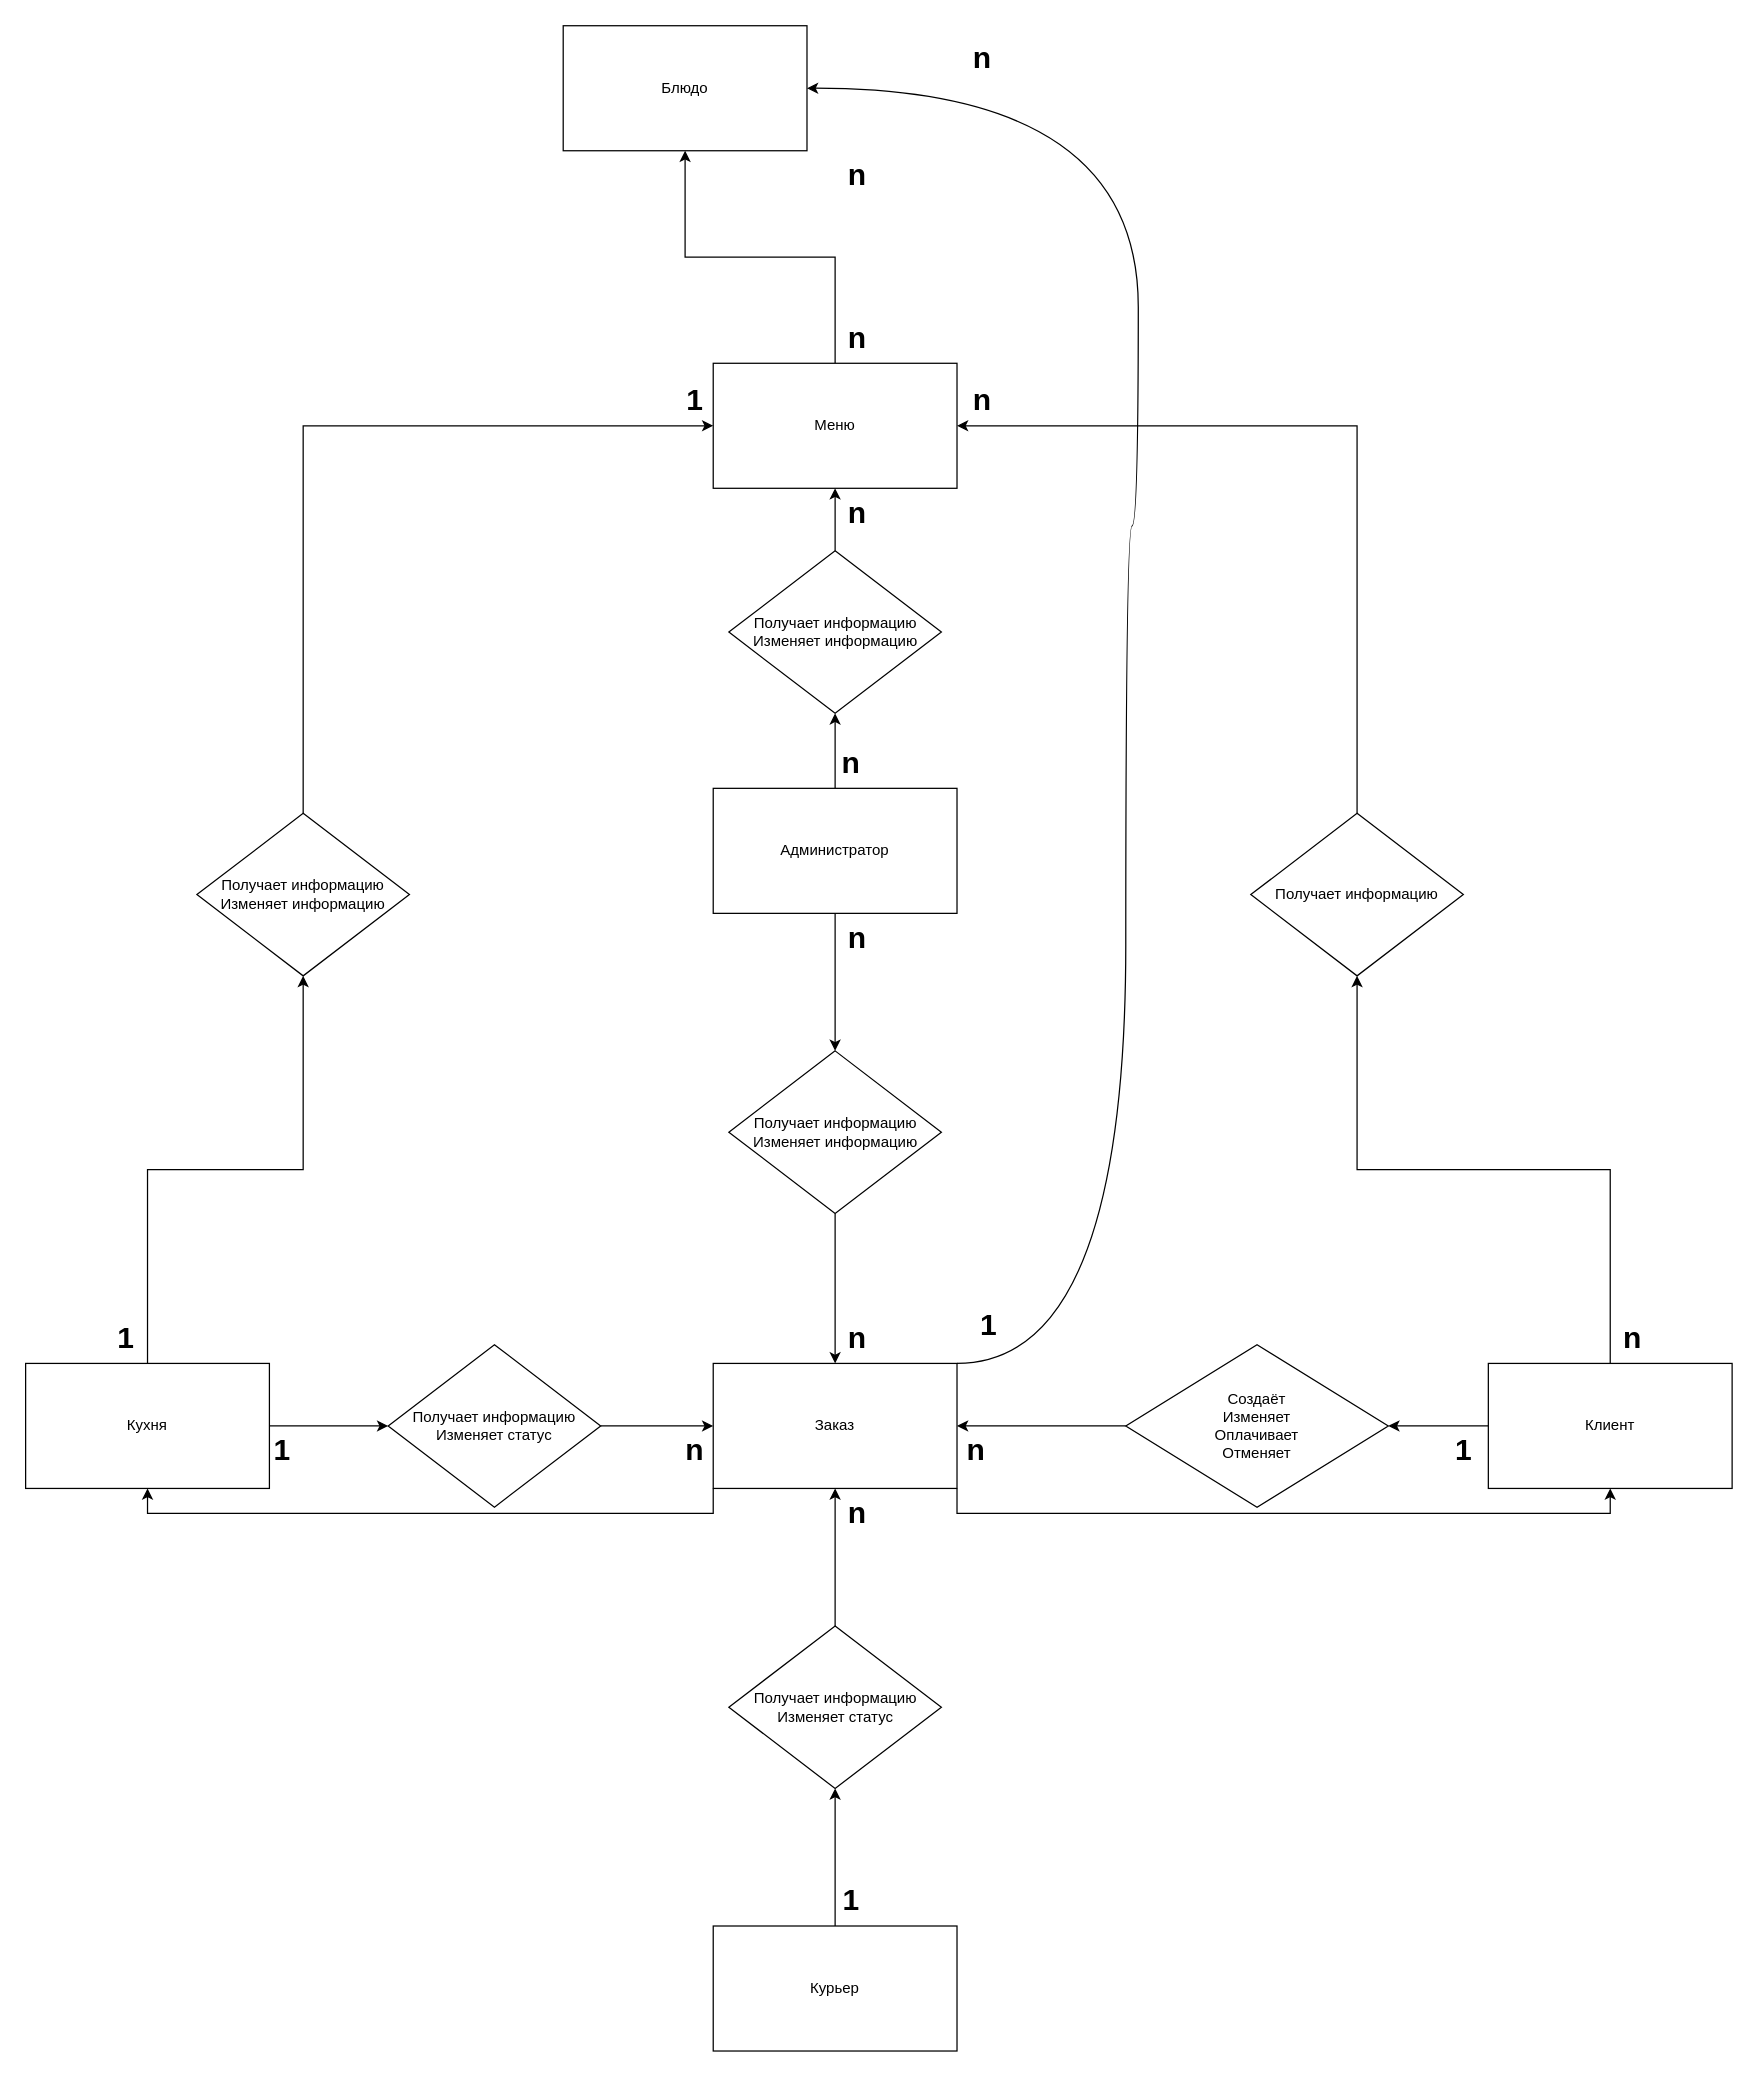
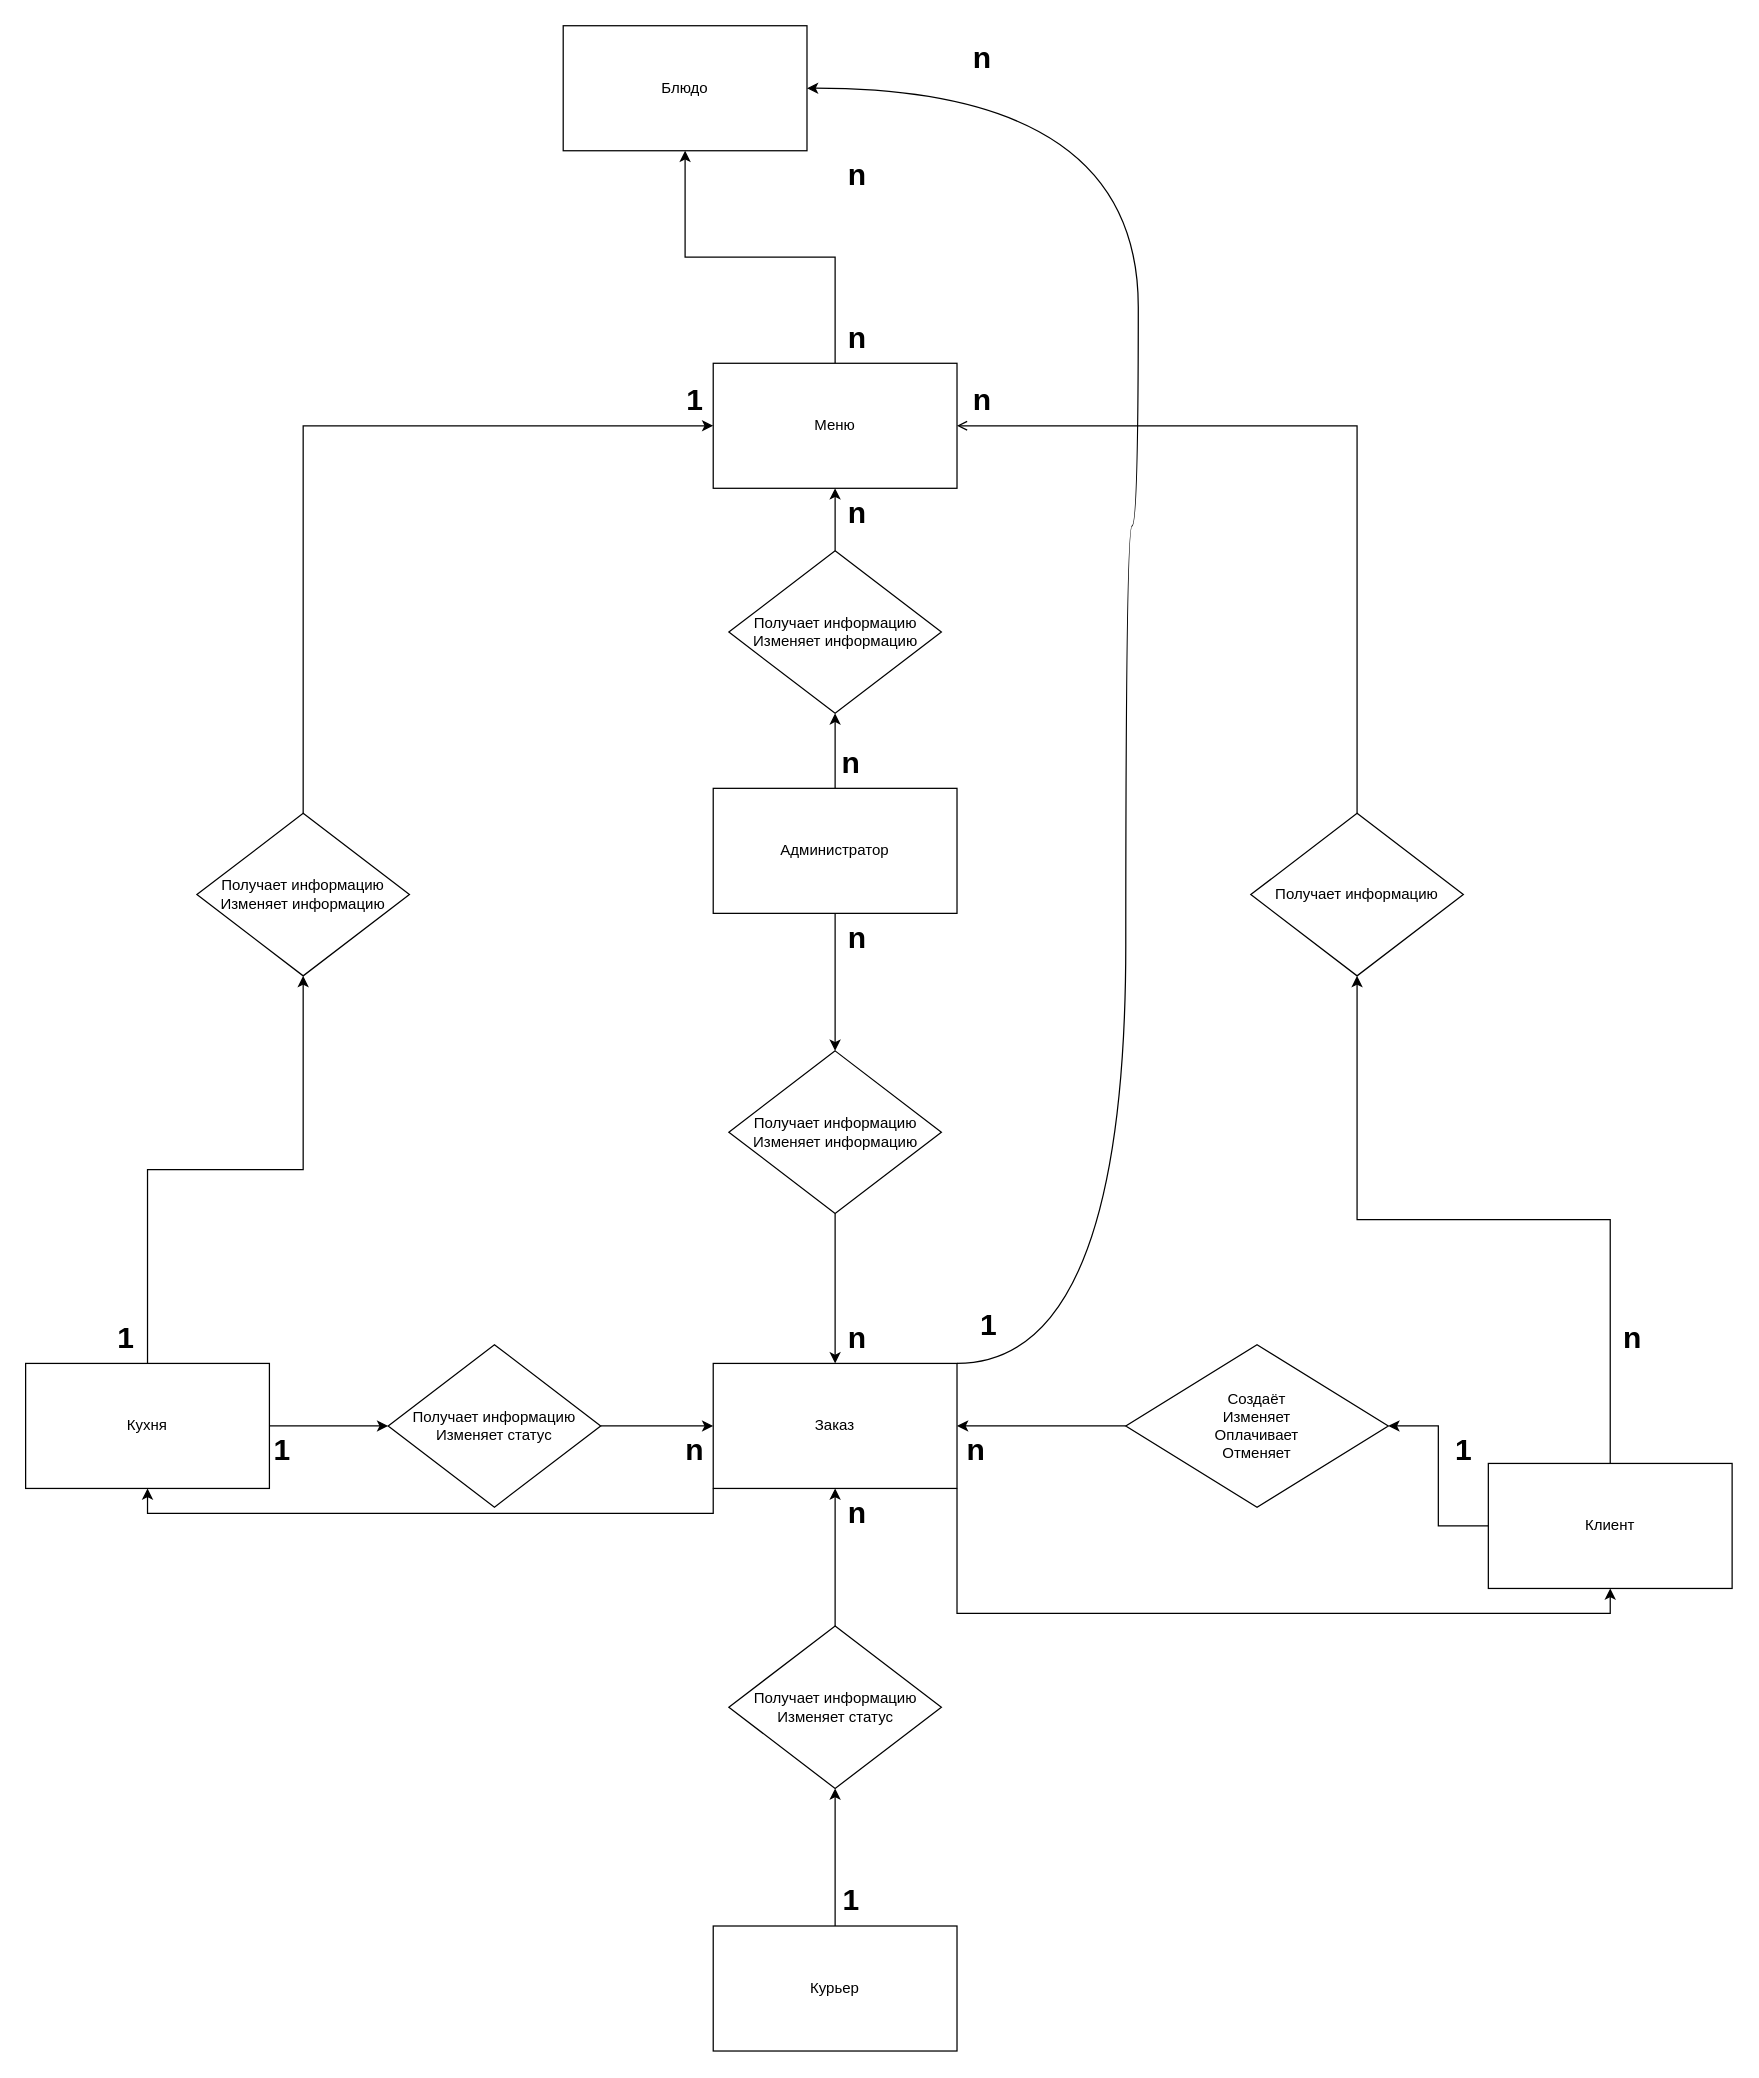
(967, 426) -> (964, 426)
(1610, 1426) -> (1610, 1526)
